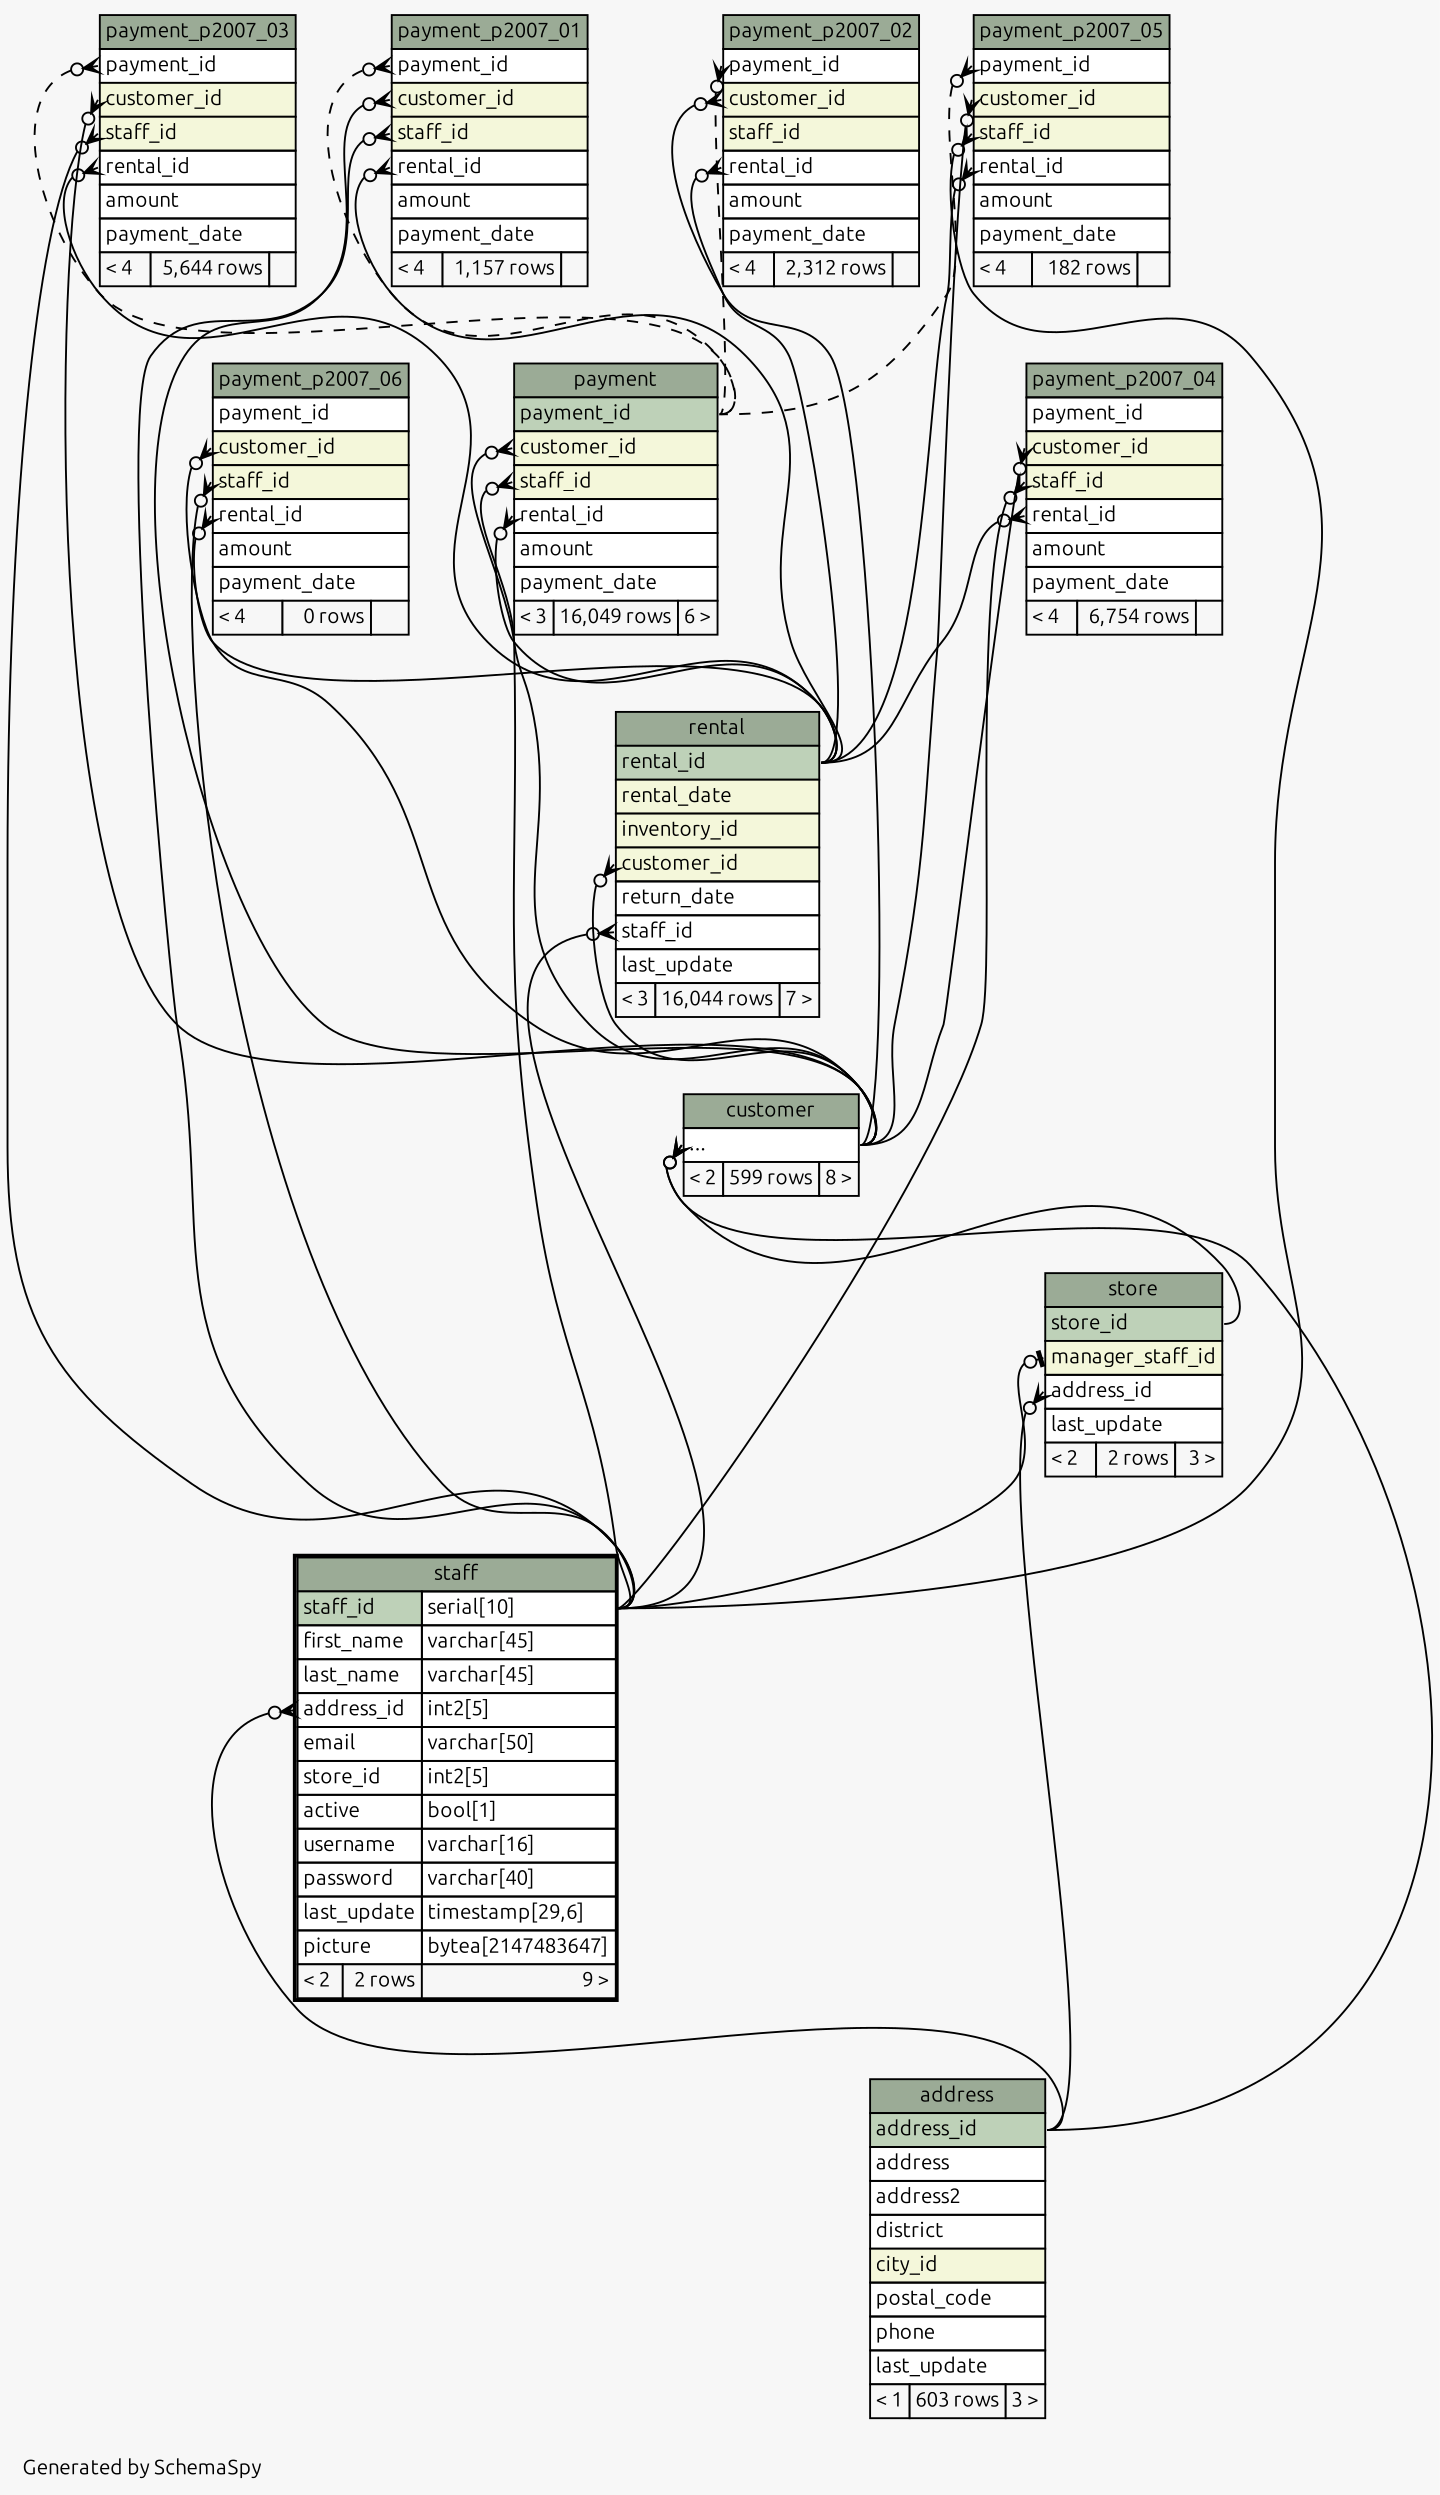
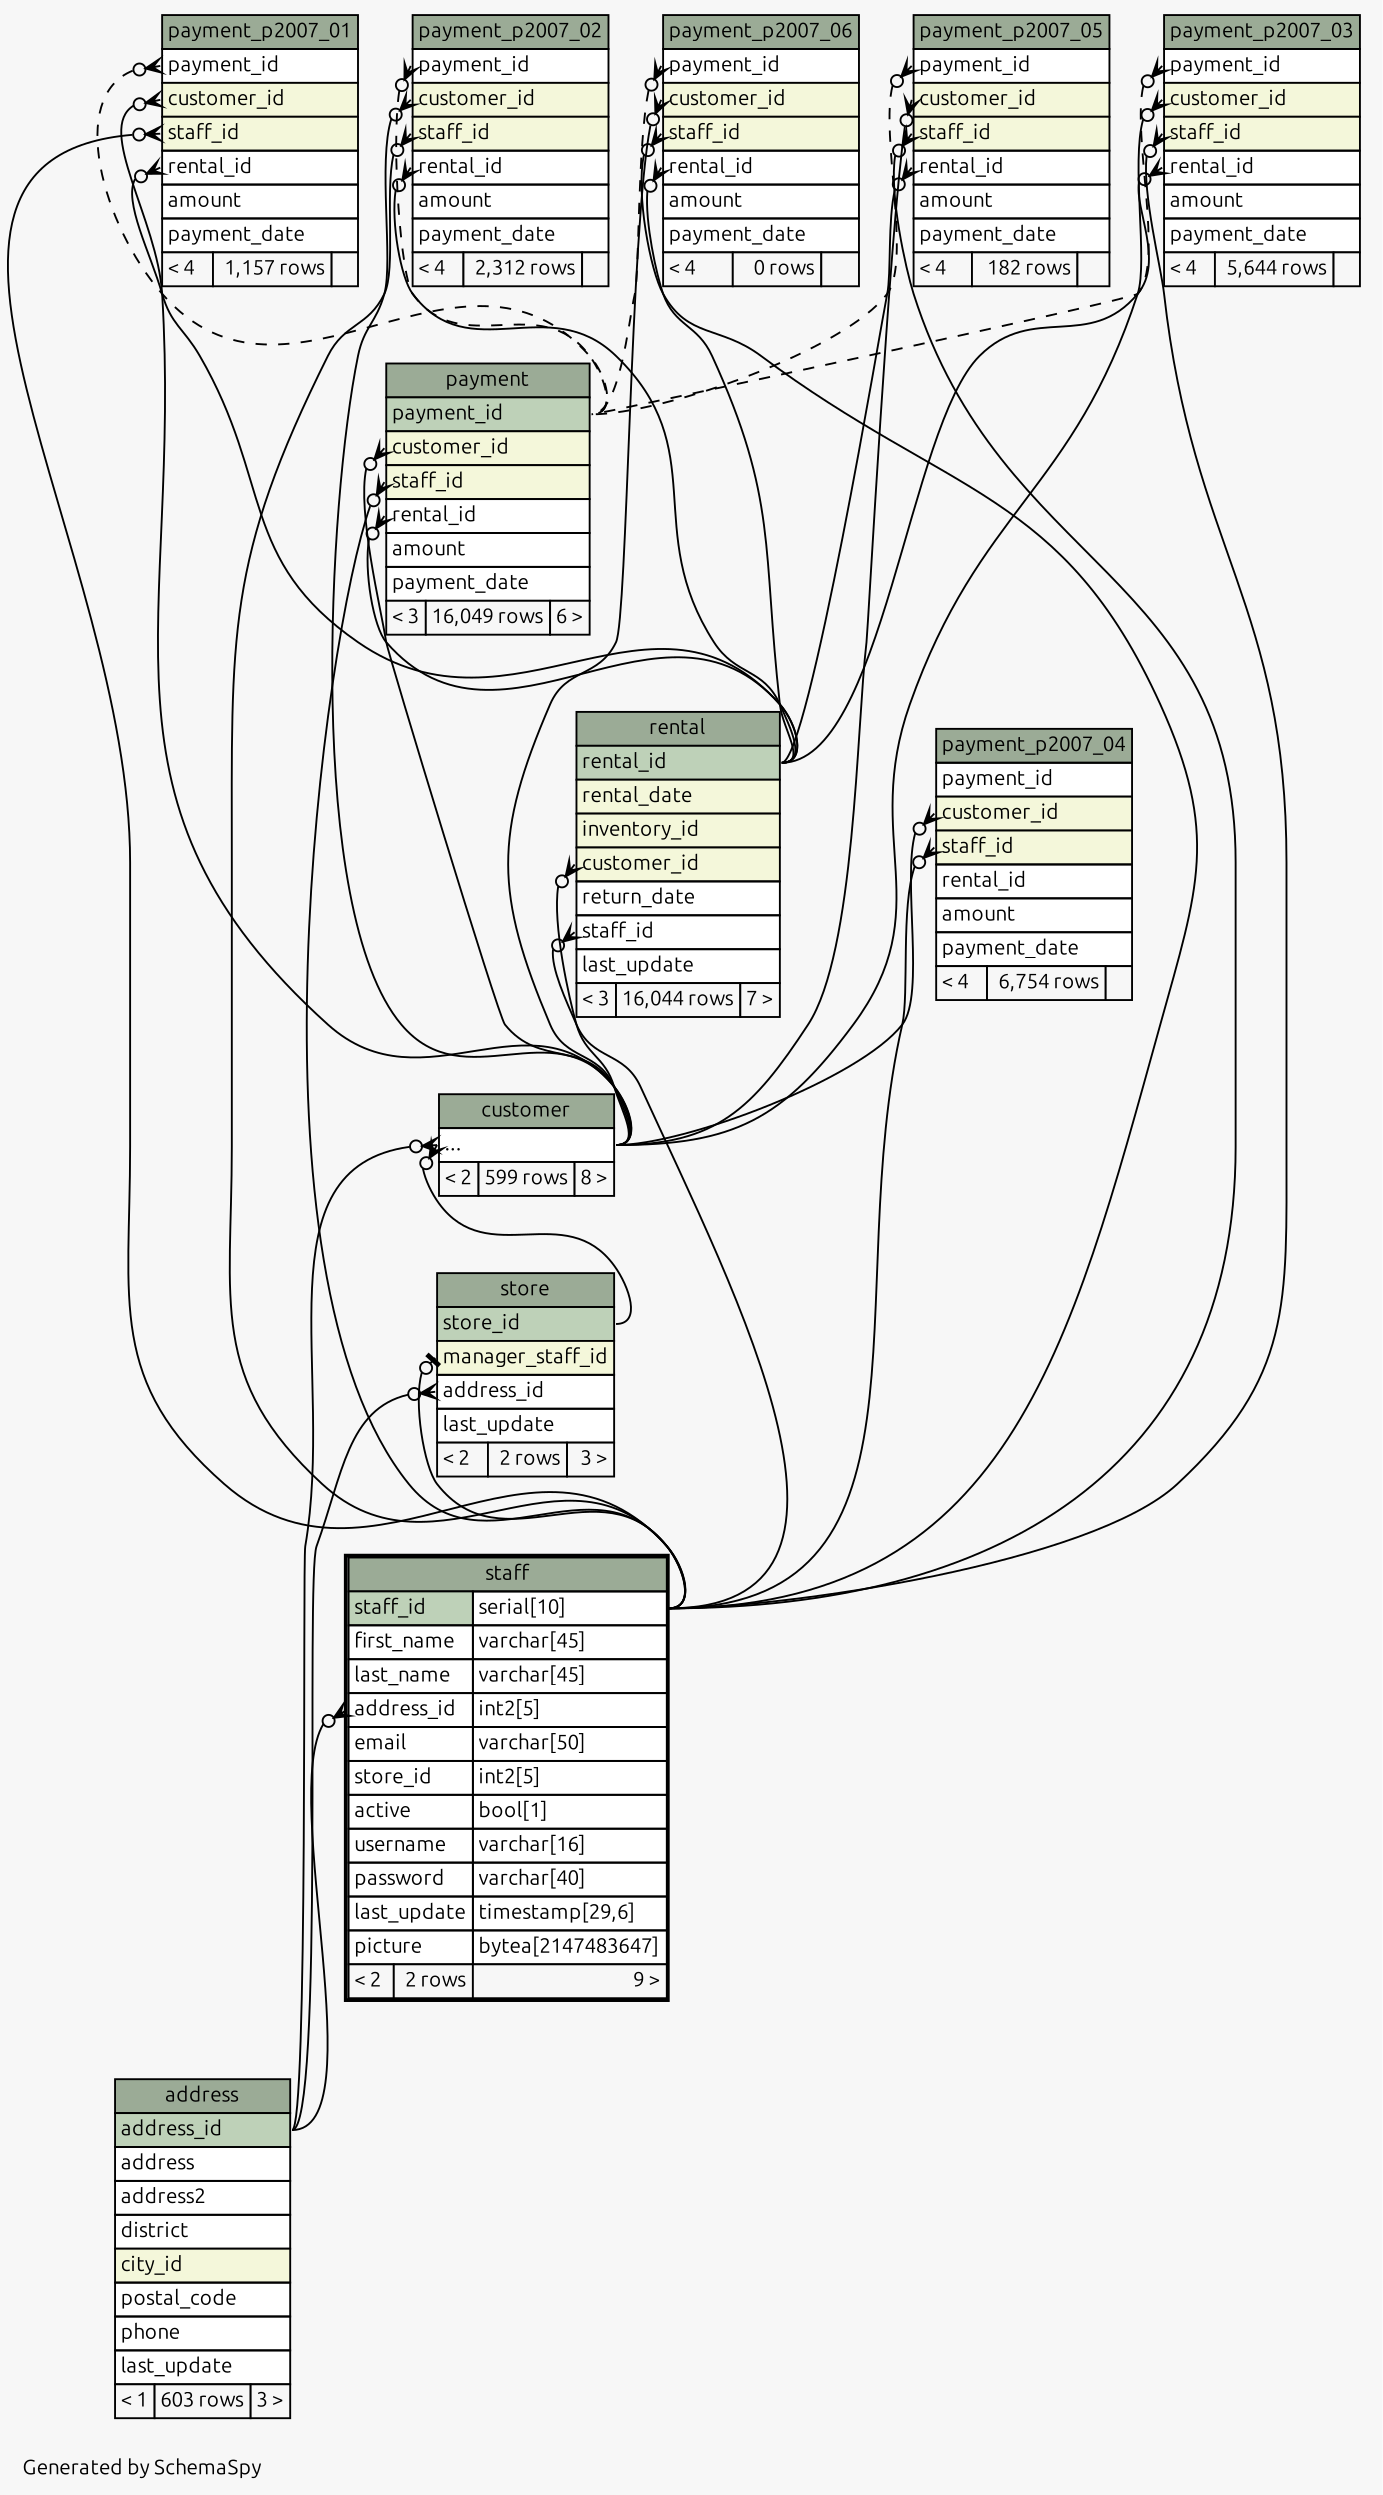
none -> (637, 258)
(924, 667) -> none
none -> (232, 1036)
